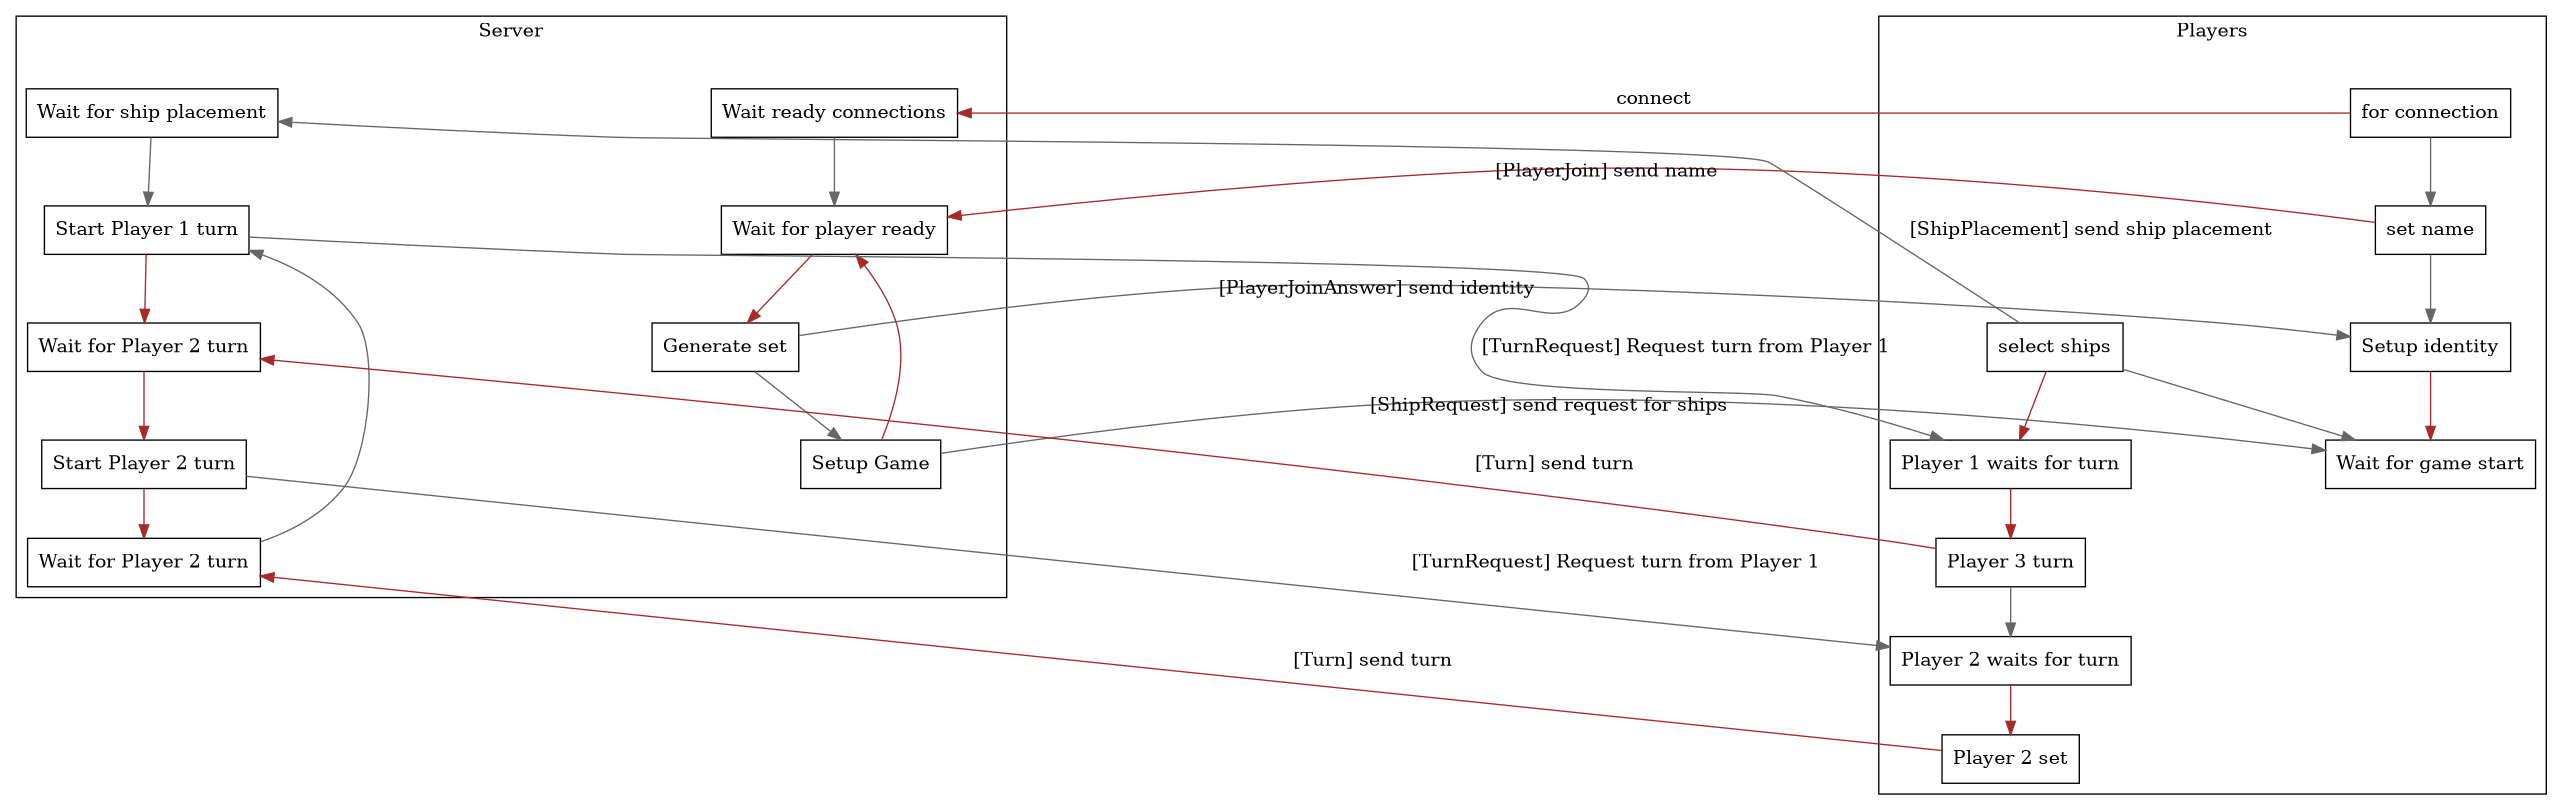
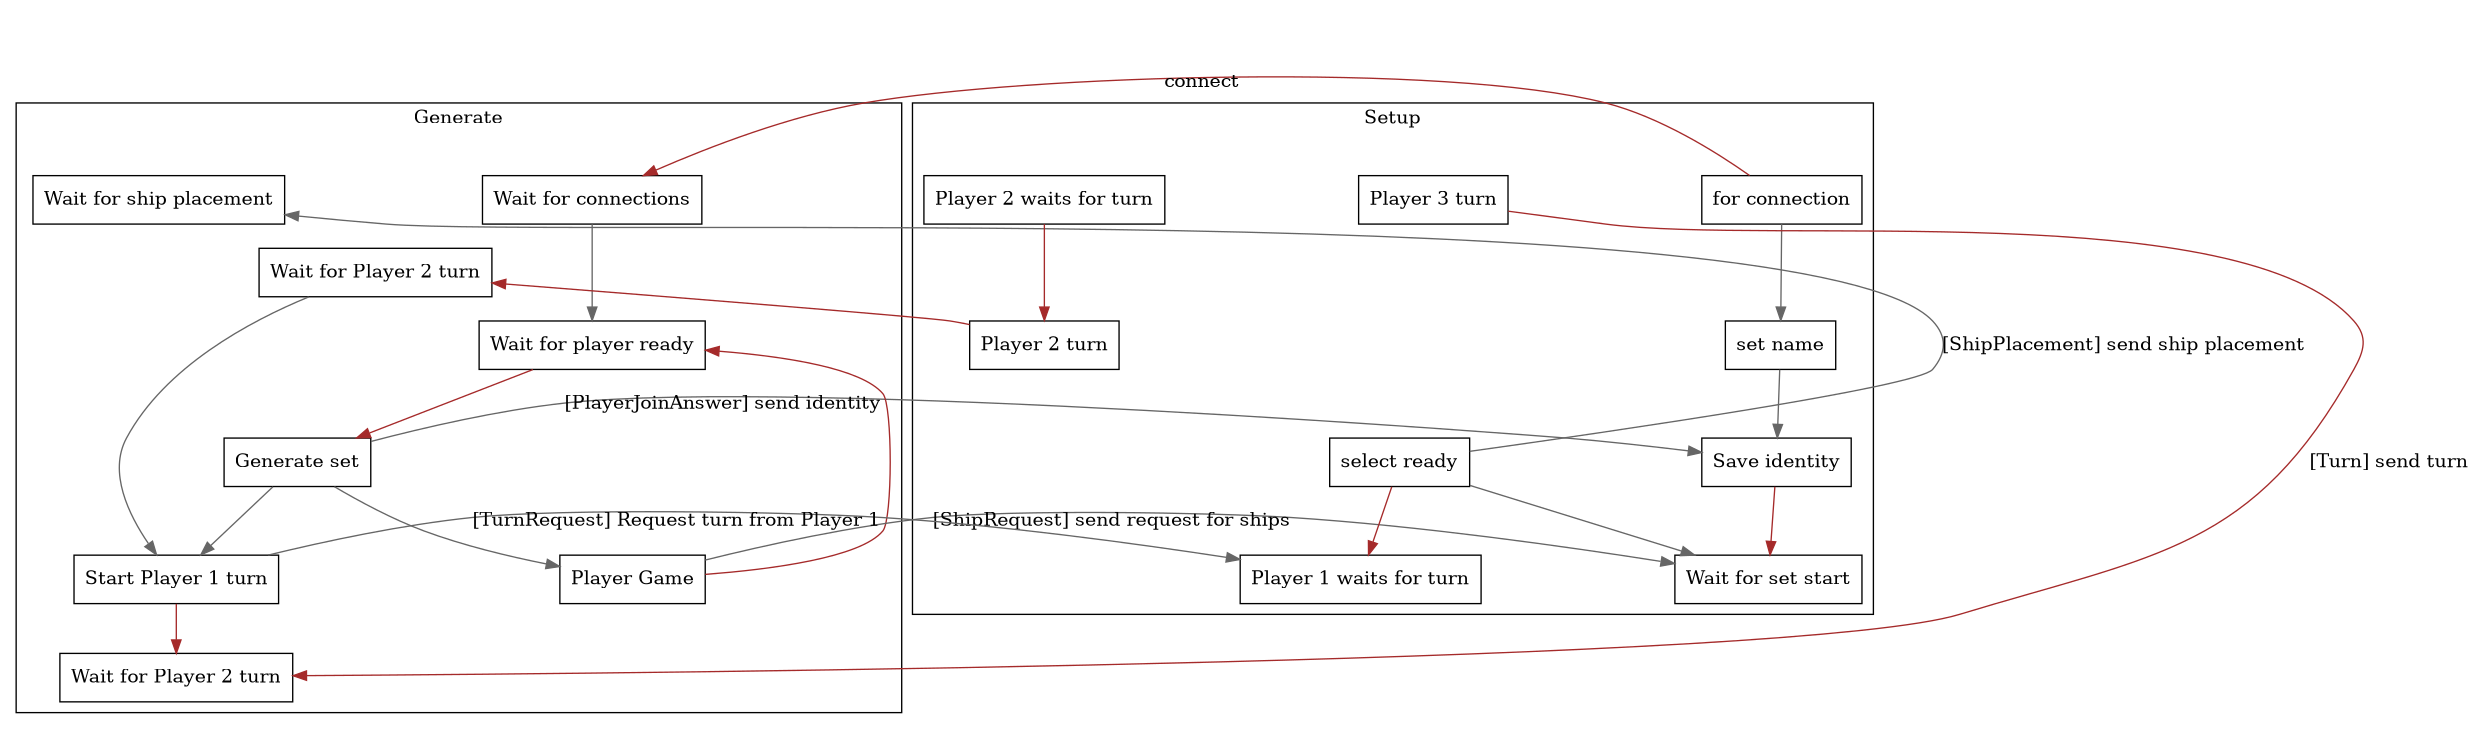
(511, 32) -> (459, 118)
(2213, 32) -> (1393, 118)
(834, 113) -> (592, 200)
(150, 165) -> (242, 516)
(1668, 169) -> none
(2055, 347) -> (1400, 462)
(2431, 347) -> (1777, 462)
(144, 464) -> none
(871, 464) -> (633, 579)
(2431, 464) -> (1768, 579)
(2011, 507) -> none
(2011, 605) -> none
(2011, 759) -> (1044, 345)
